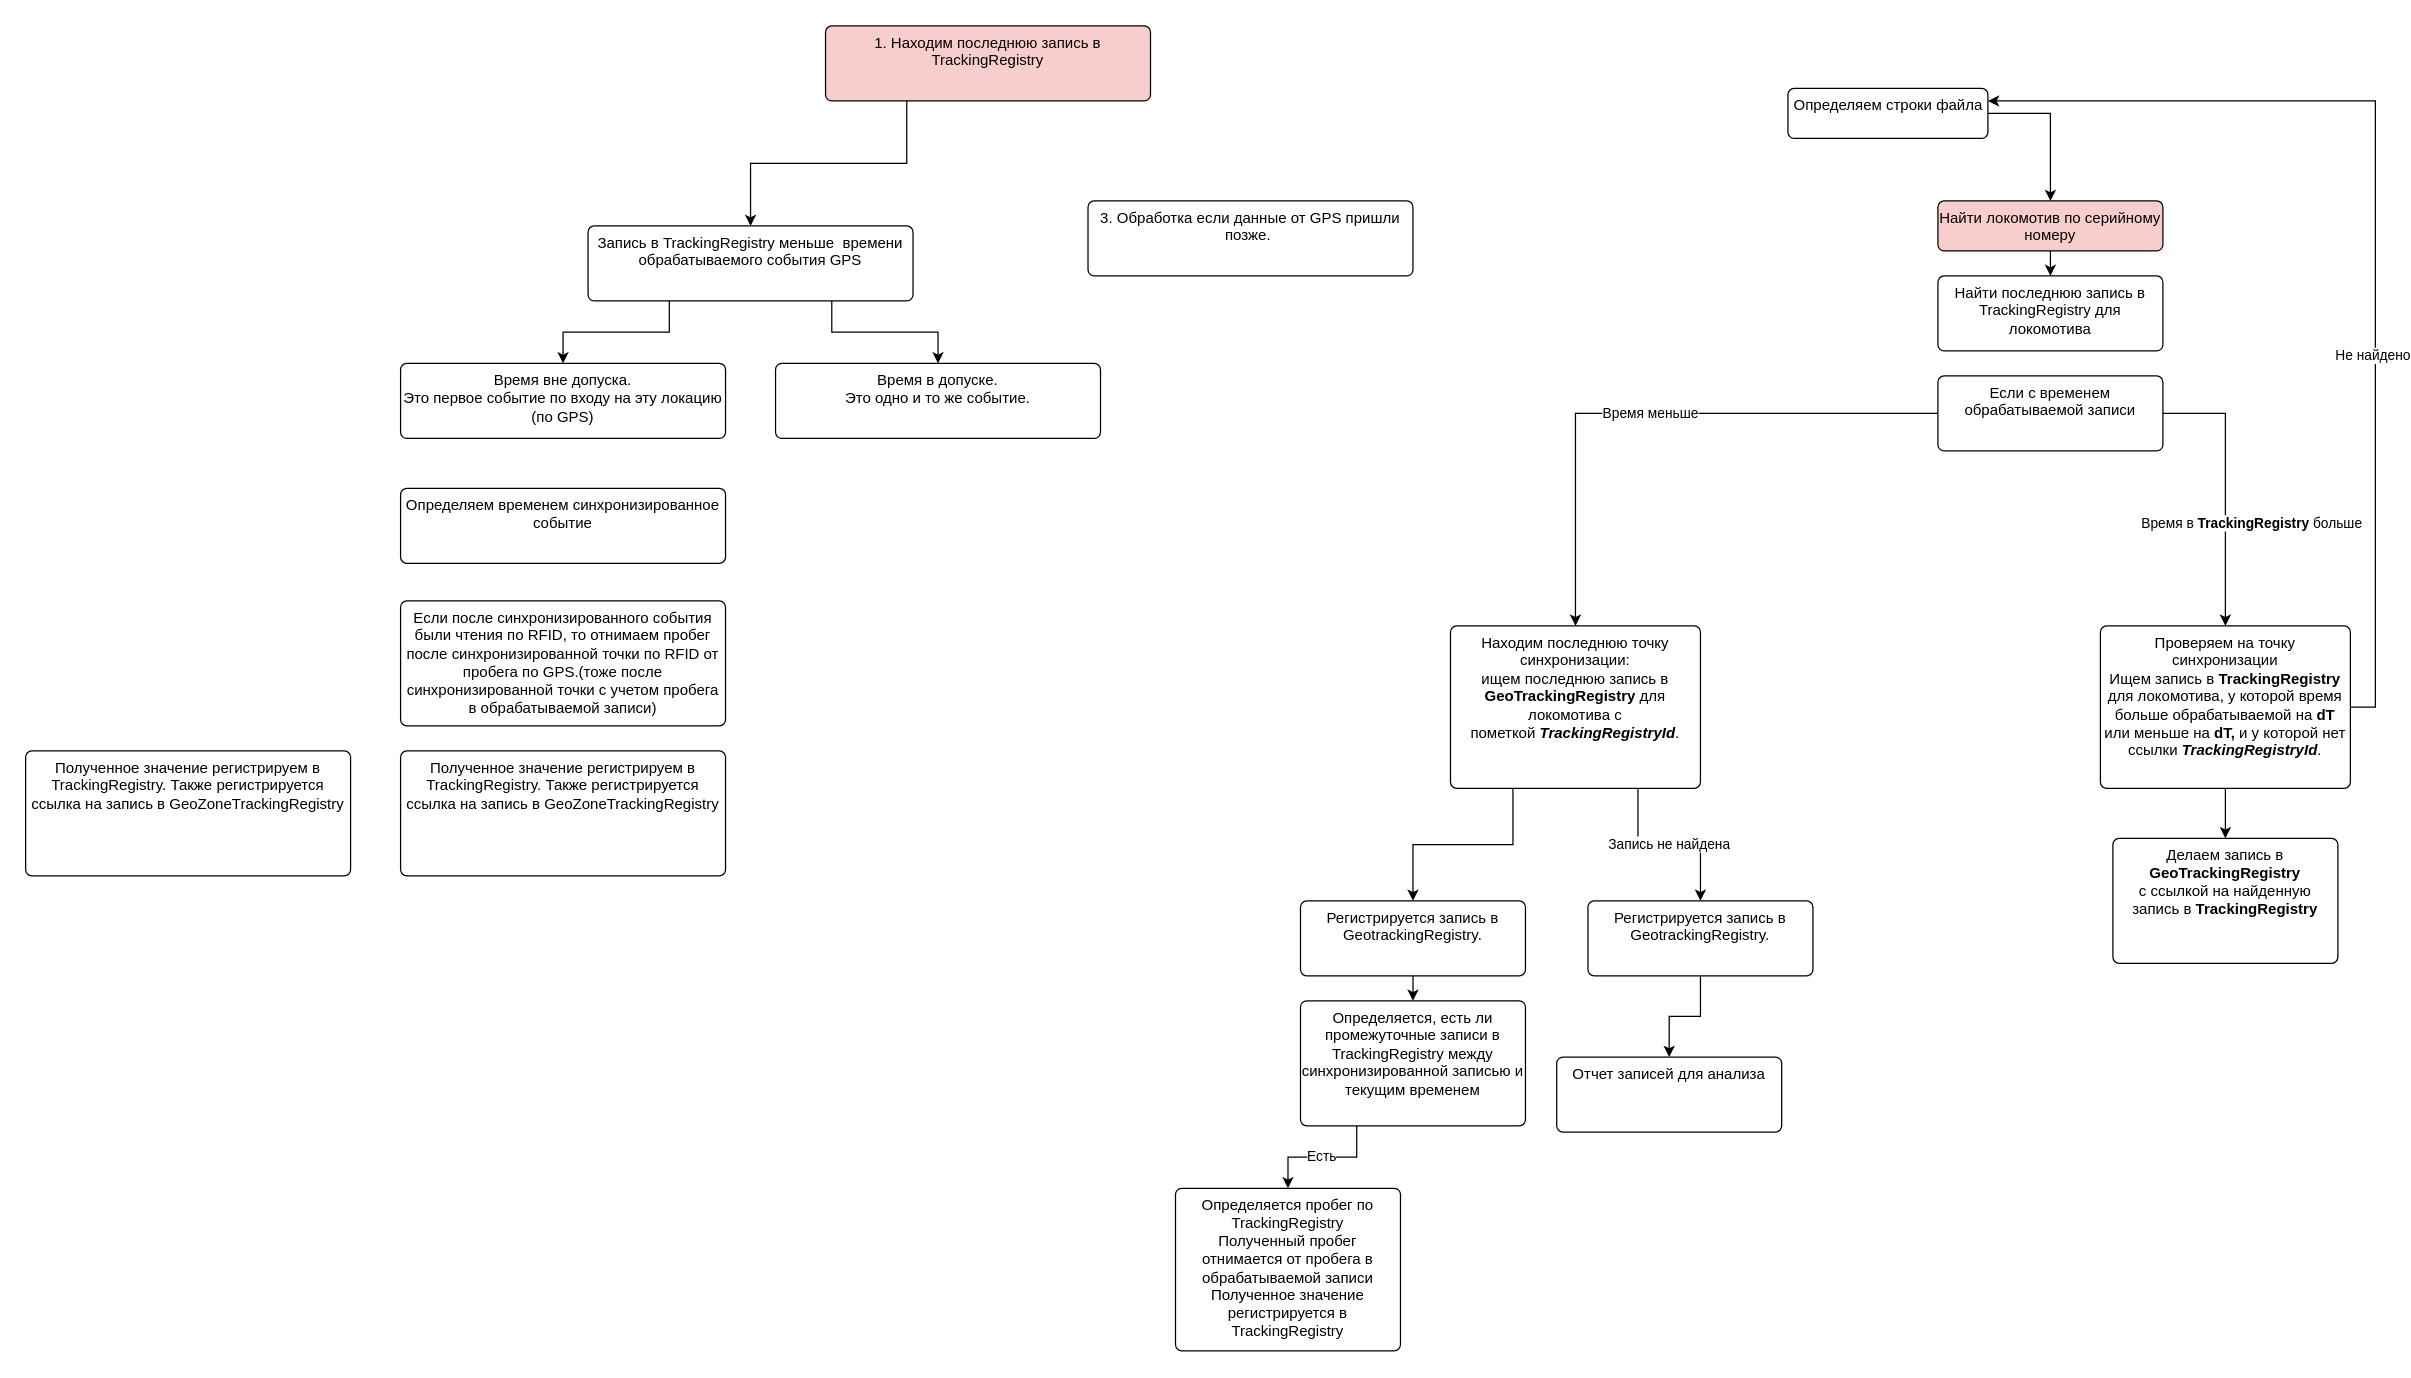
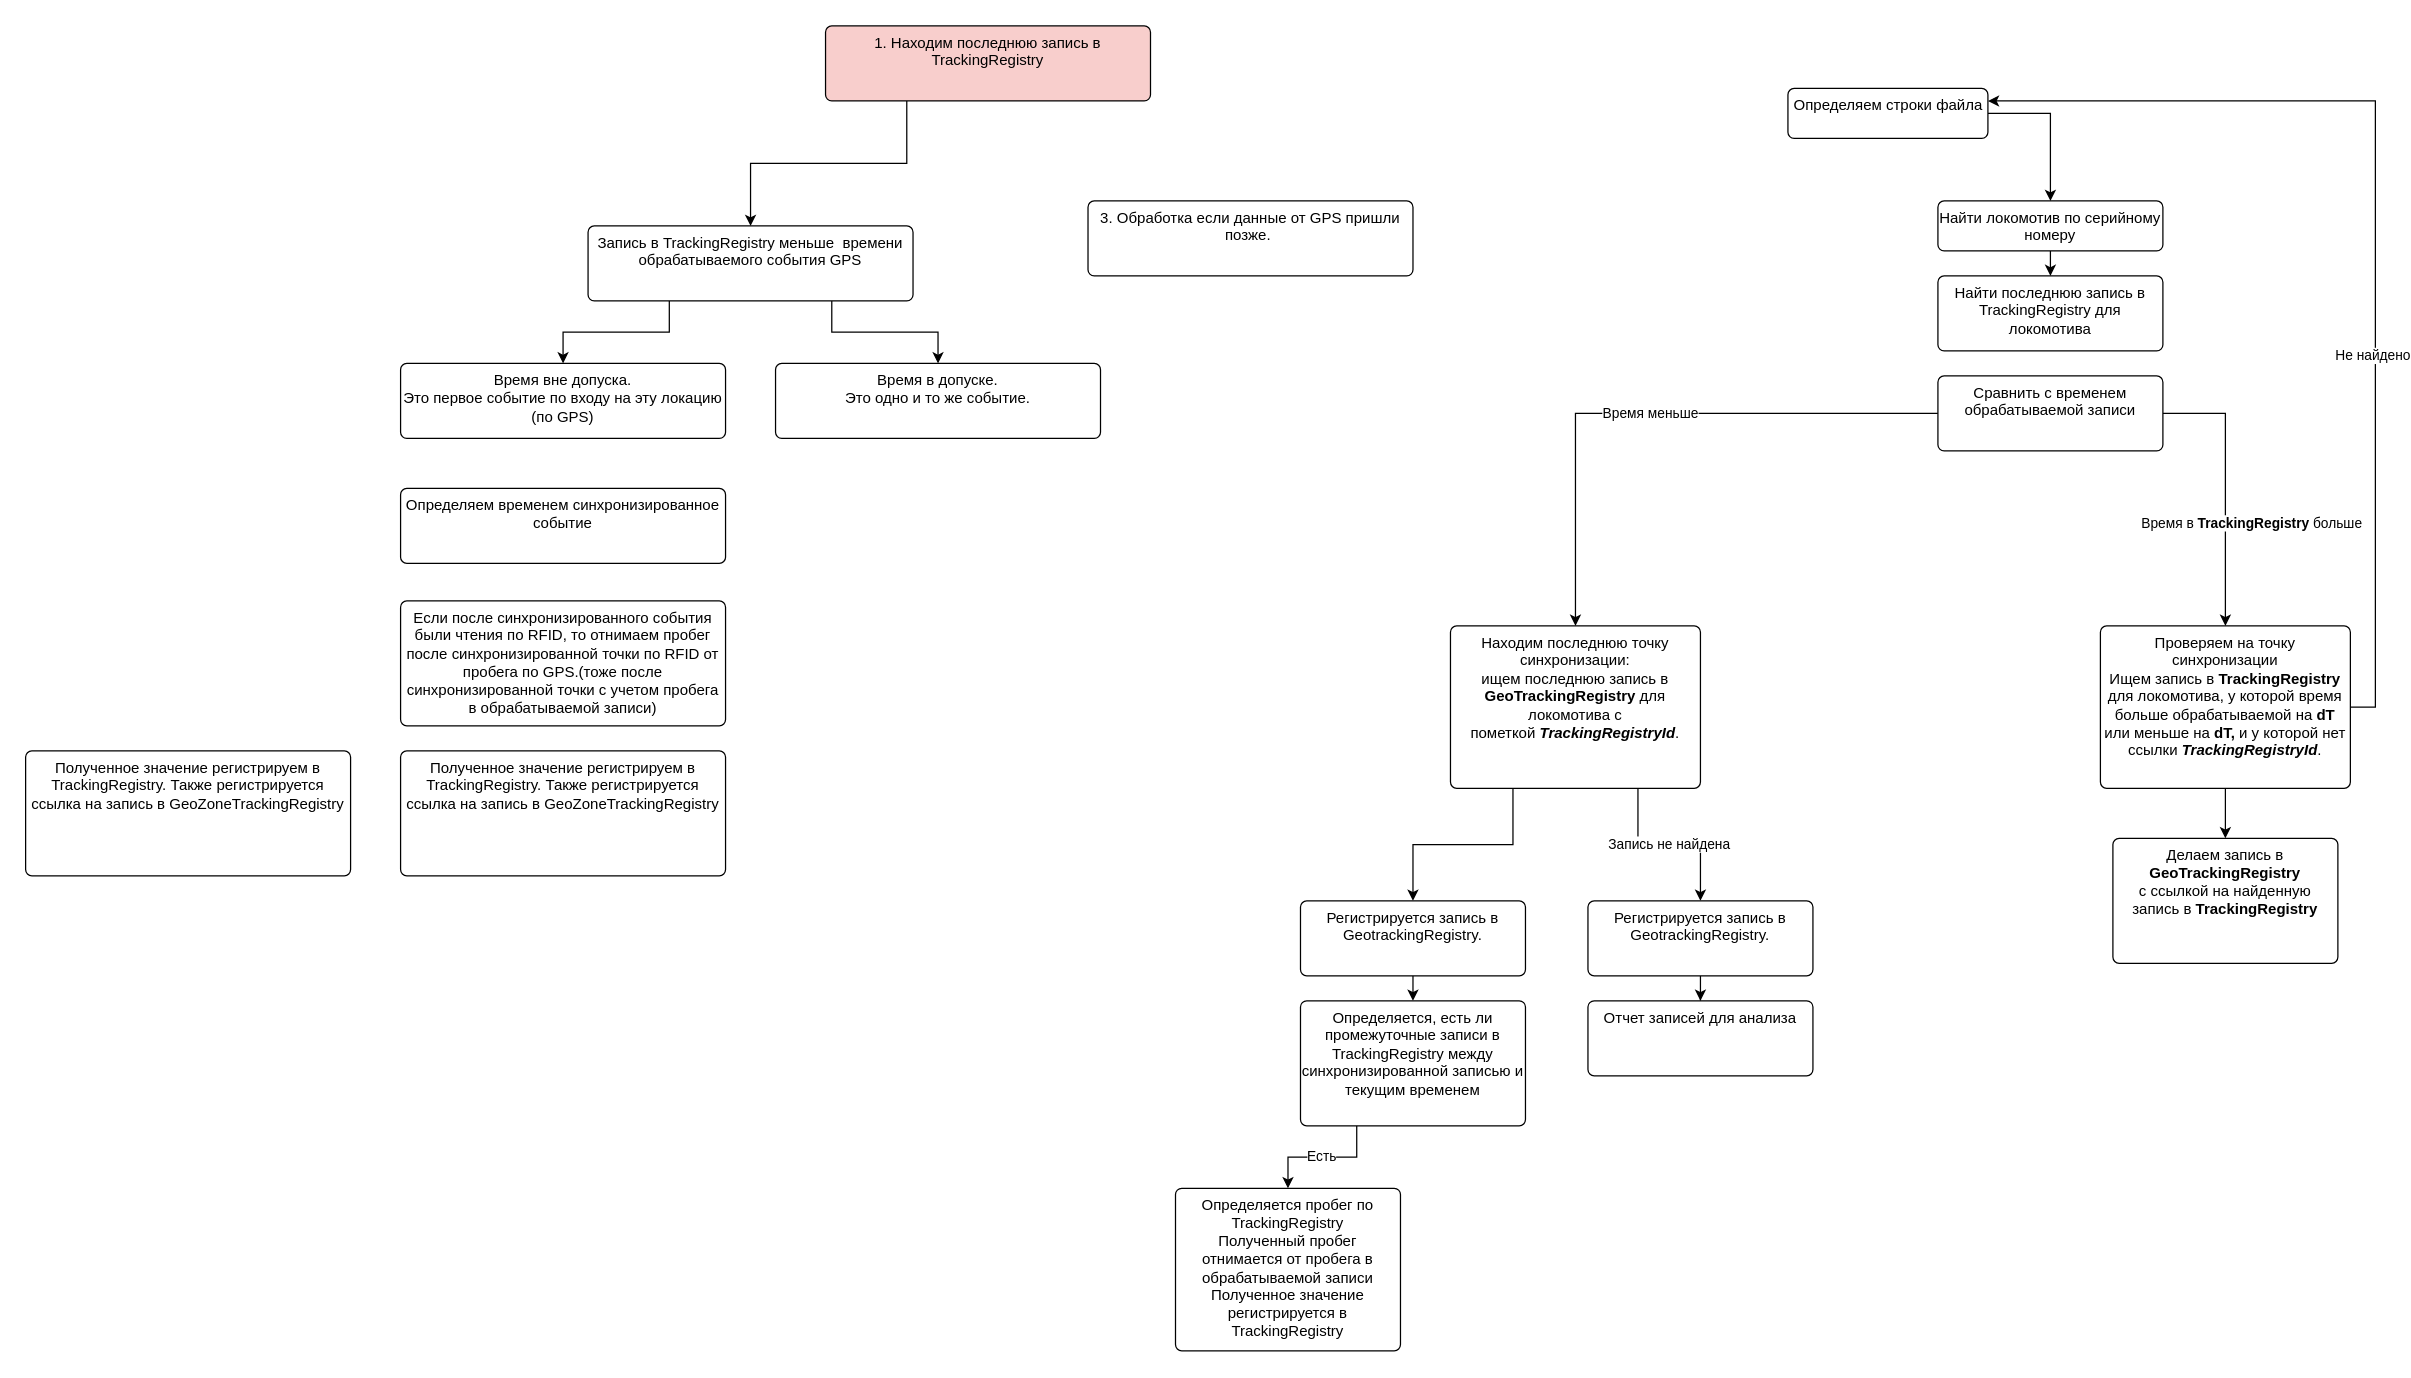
(2051, 226) -> (2051, 226)
(2051, 402) -> (2051, 402)
(1669, 1094) -> (1701, 1038)
